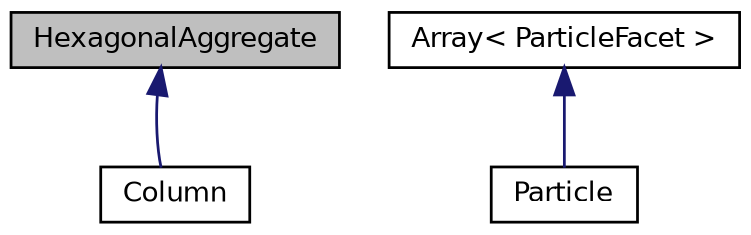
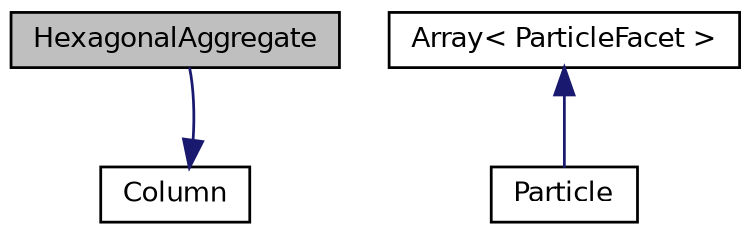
(157, 131) -> (194, 104)
